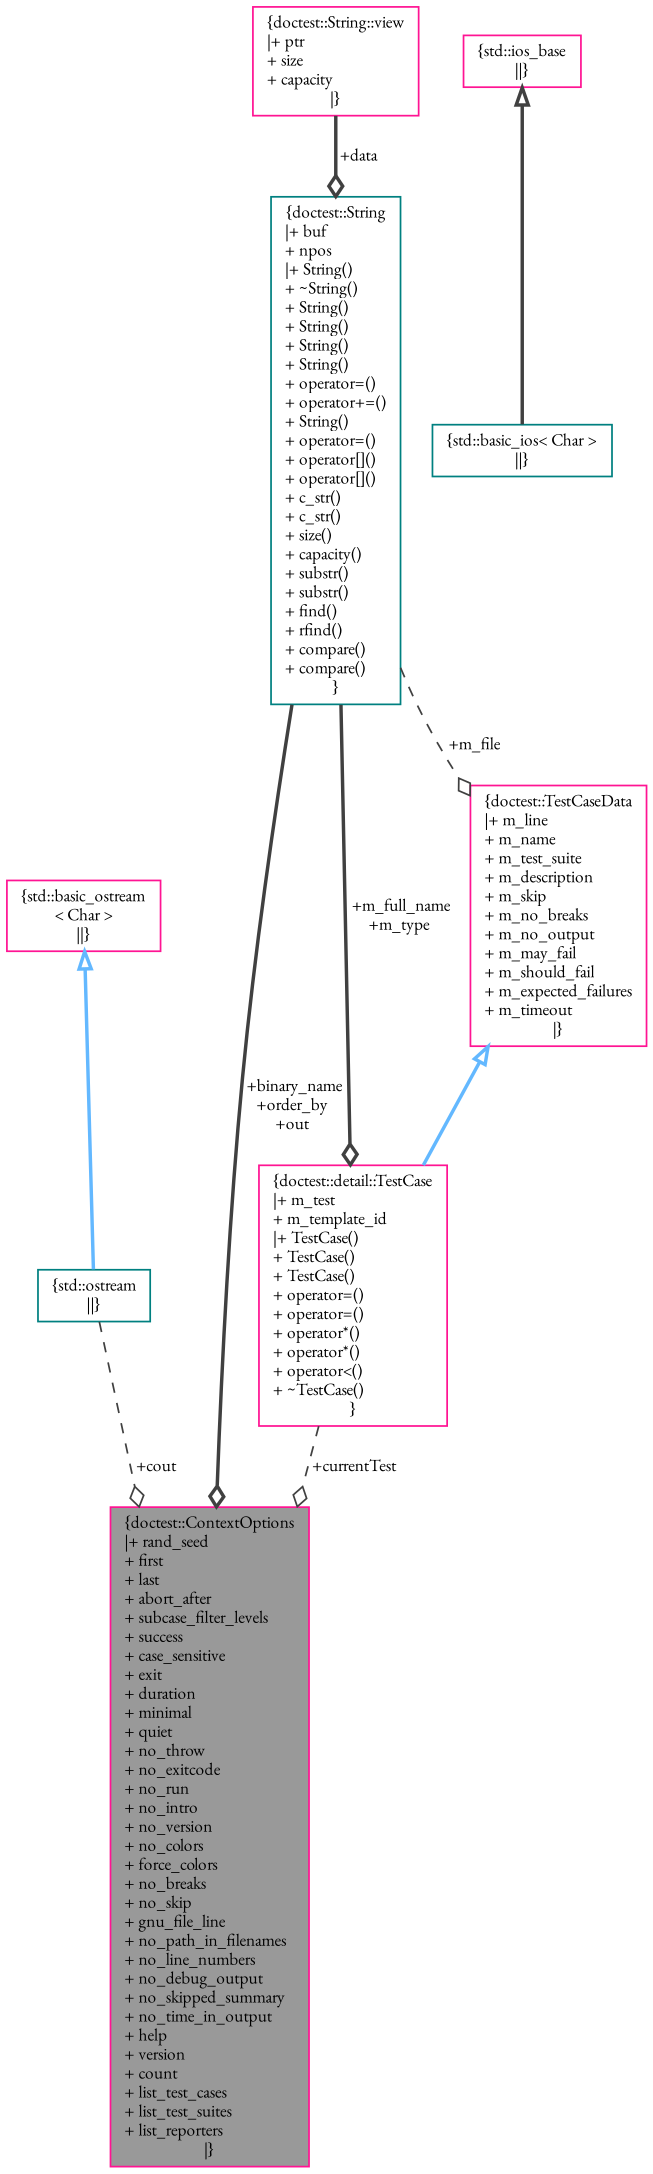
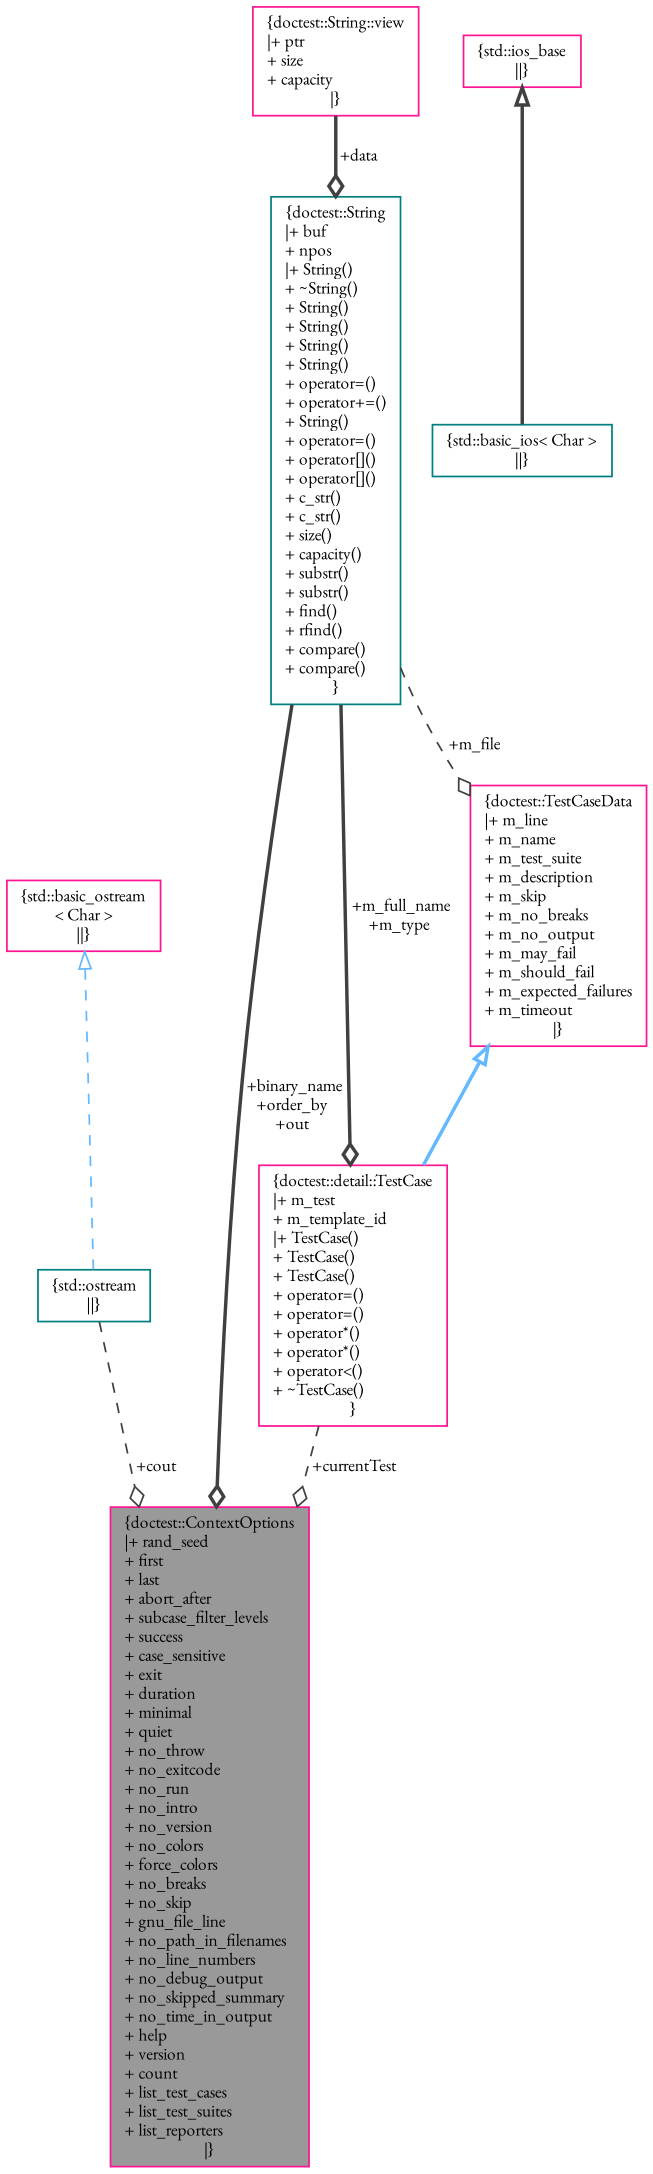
(89, 1119) -> (89, 1119)
